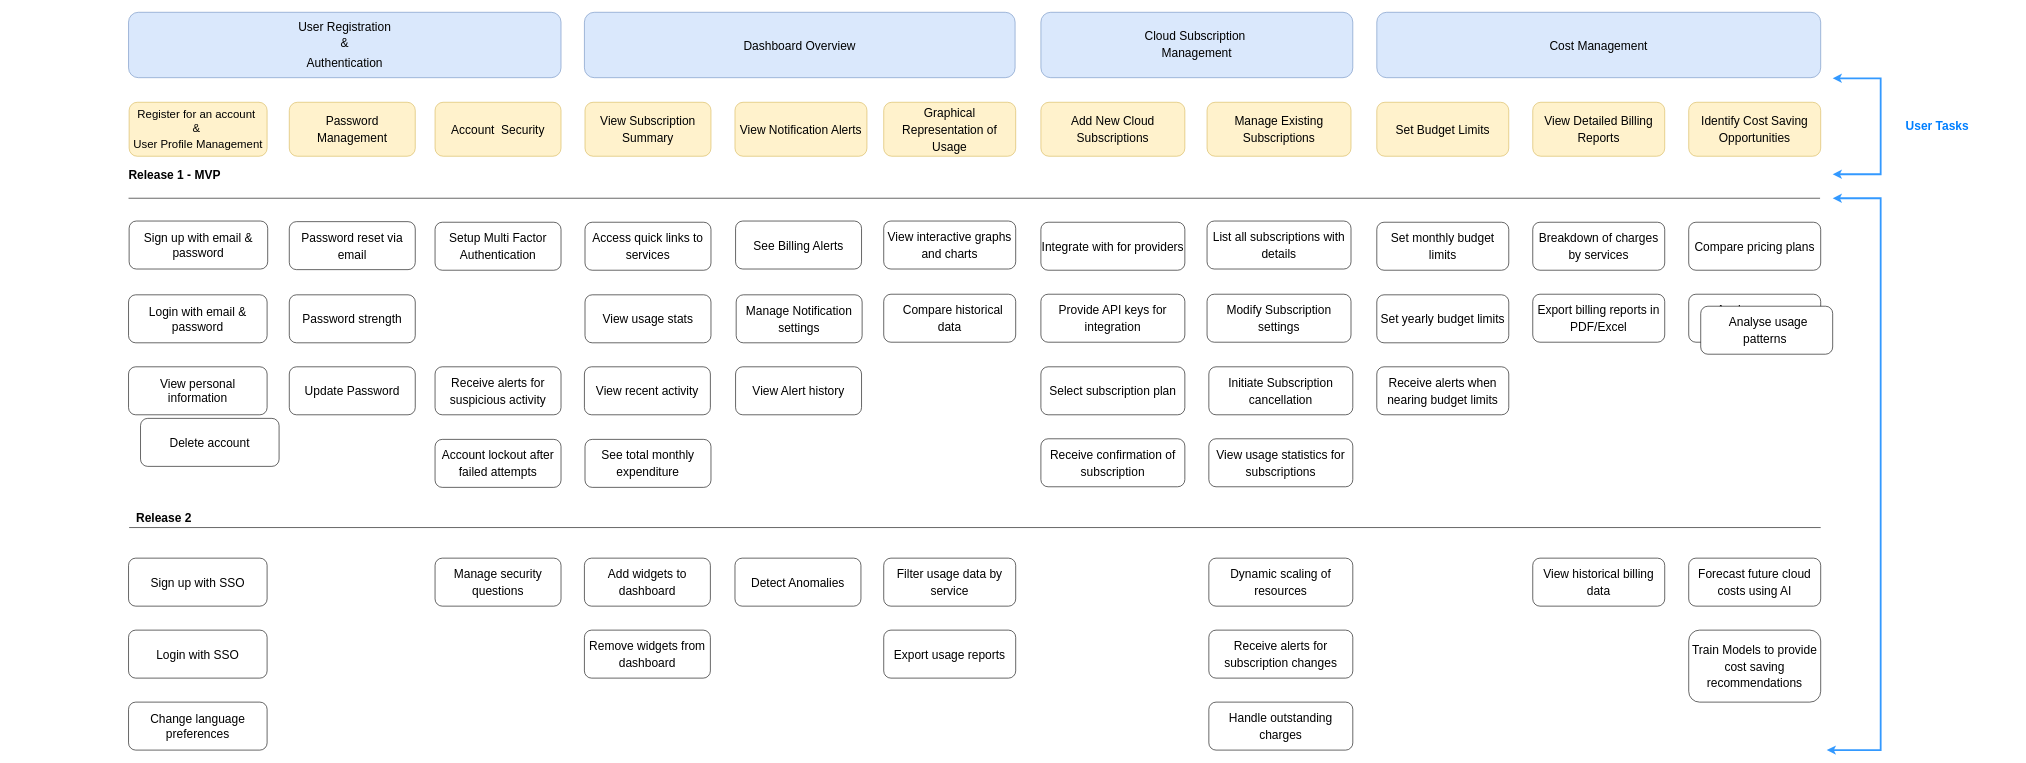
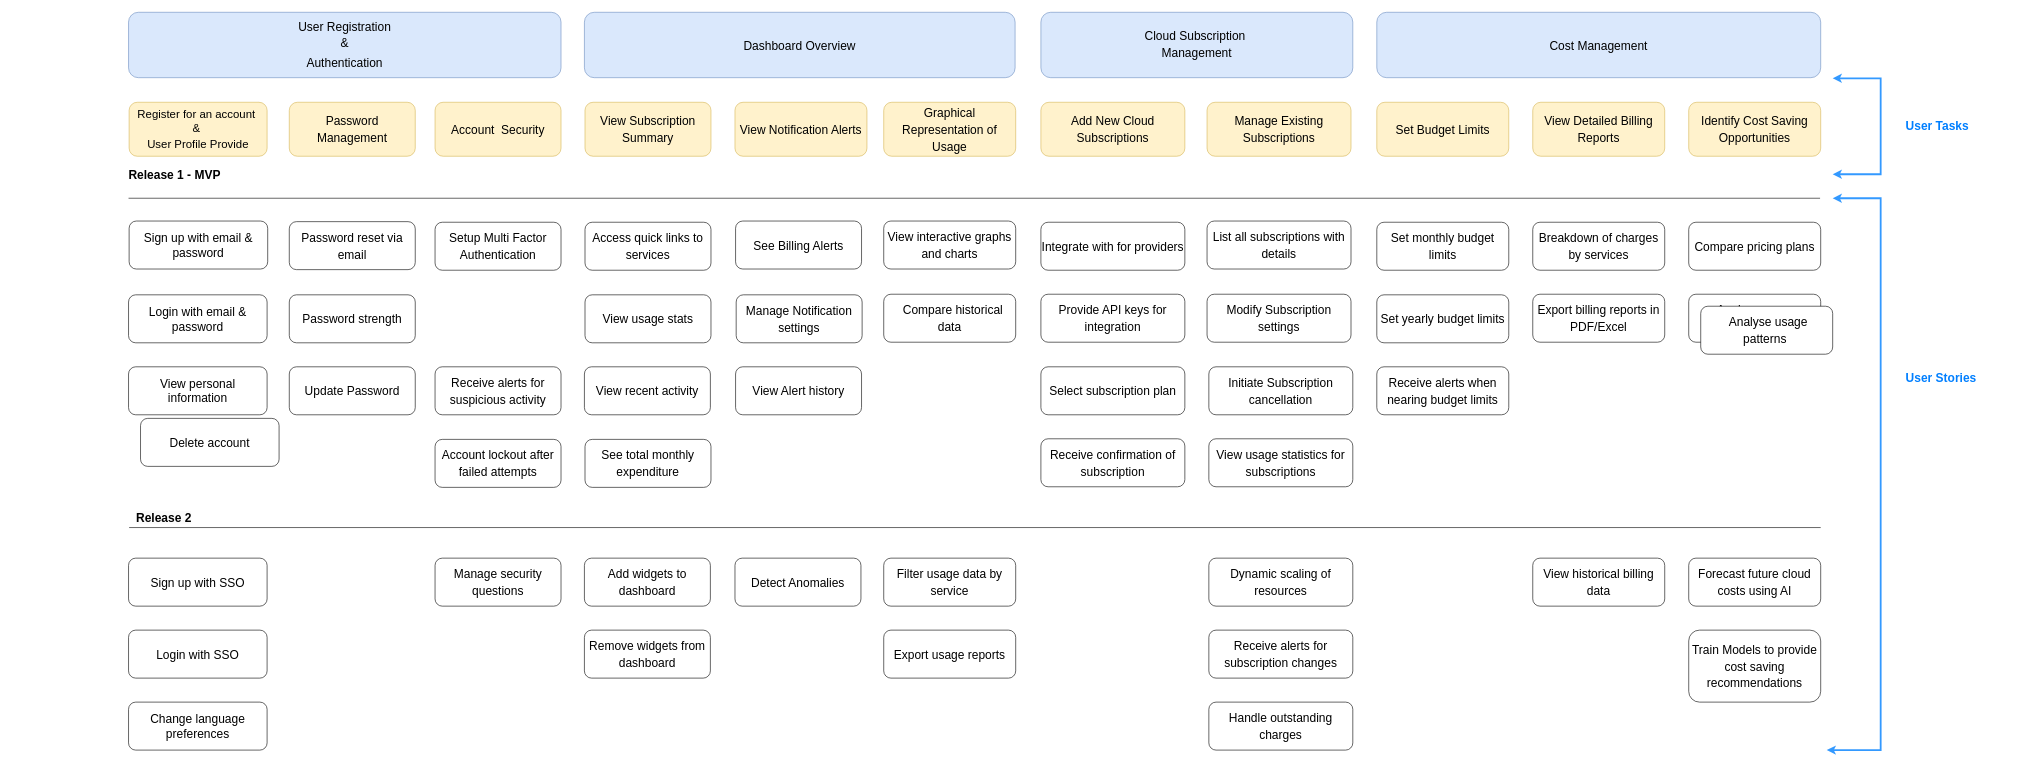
(198, 129) -> (198, 129)
none -> (1959, 379)
